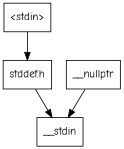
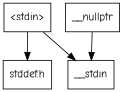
(42, 100) -> (56, 44)
